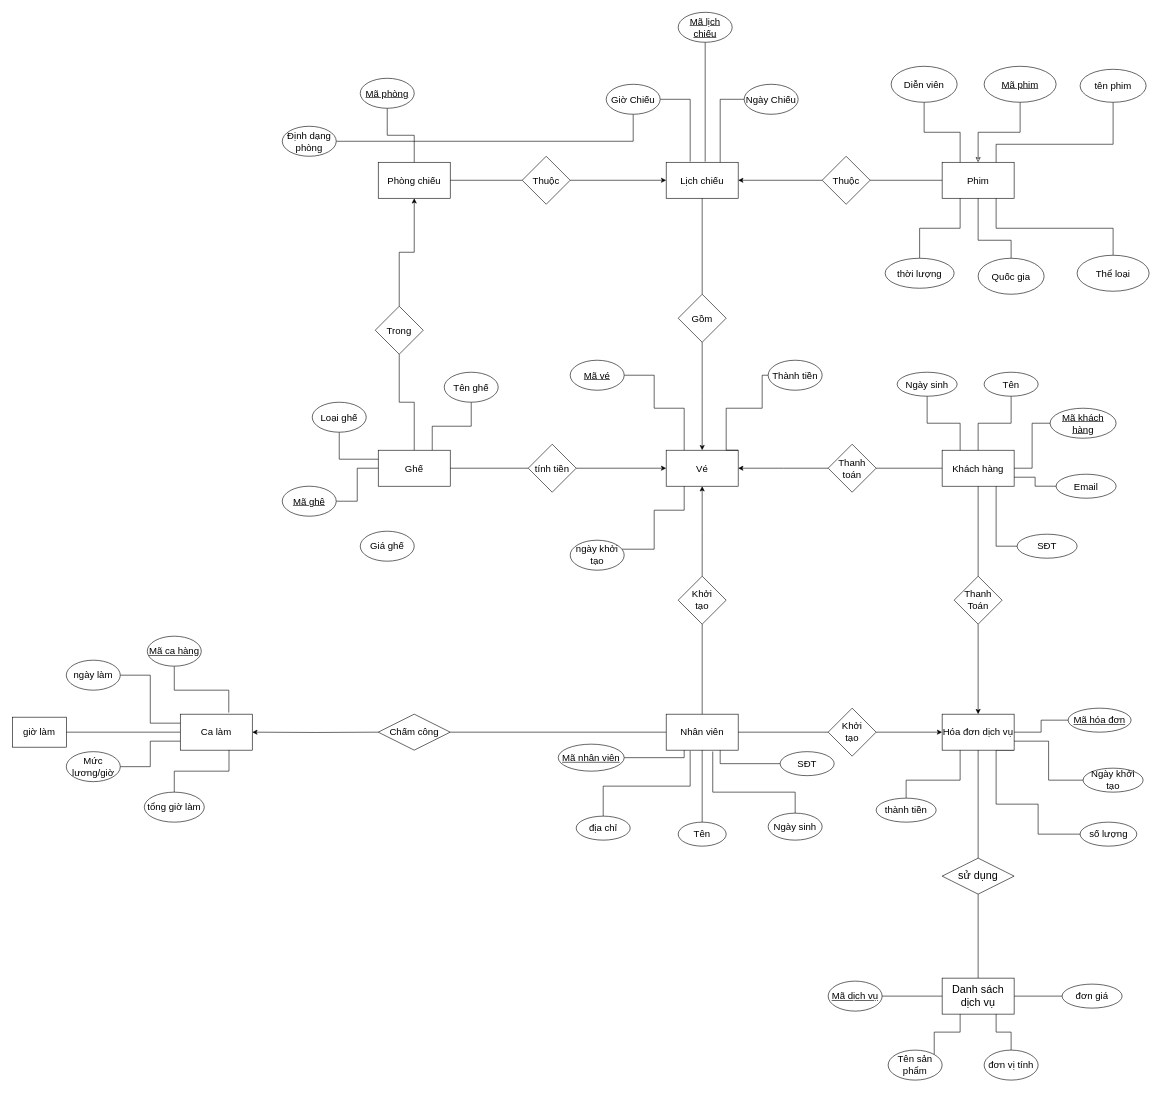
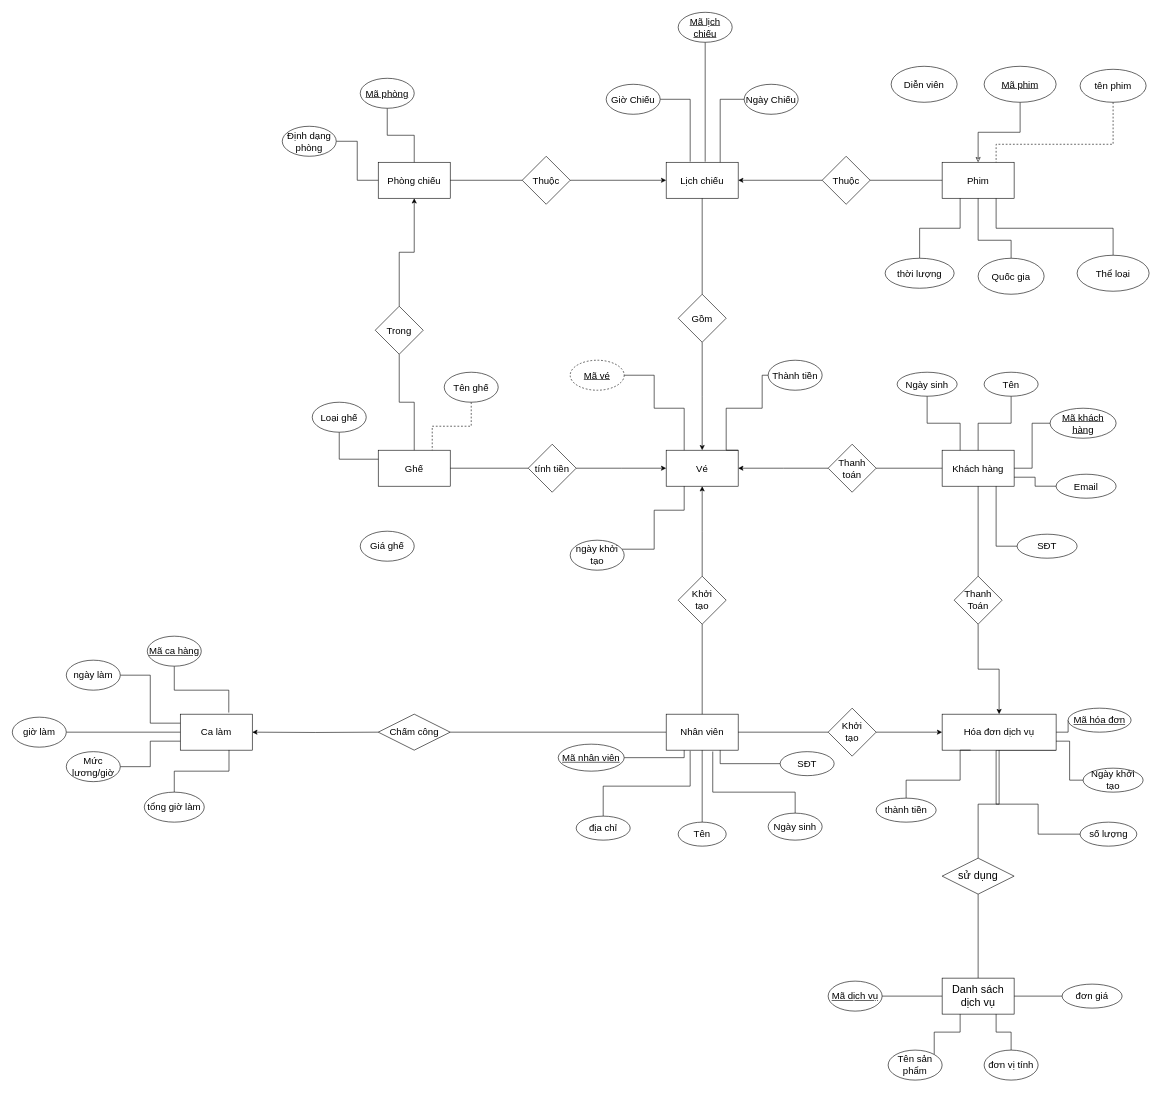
(942, 132) -> none
(507, 141) -> (357, 170)
(1067, 144) -> (1067, 144)
(597, 375) -> (597, 375)
(452, 426) -> (452, 426)
(357, 485) -> none
(309, 501) -> none
(39, 732) -> (39, 732)
(978, 732) -> (999, 732)
